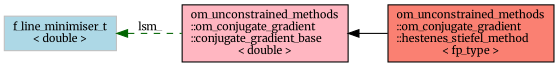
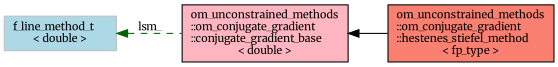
(60, 33) -> (60, 33)
